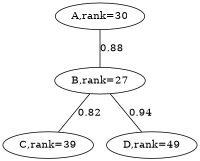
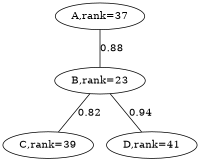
(100, 16) -> (100, 16)
(100, 81) -> (100, 81)
(152, 145) -> (152, 145)
